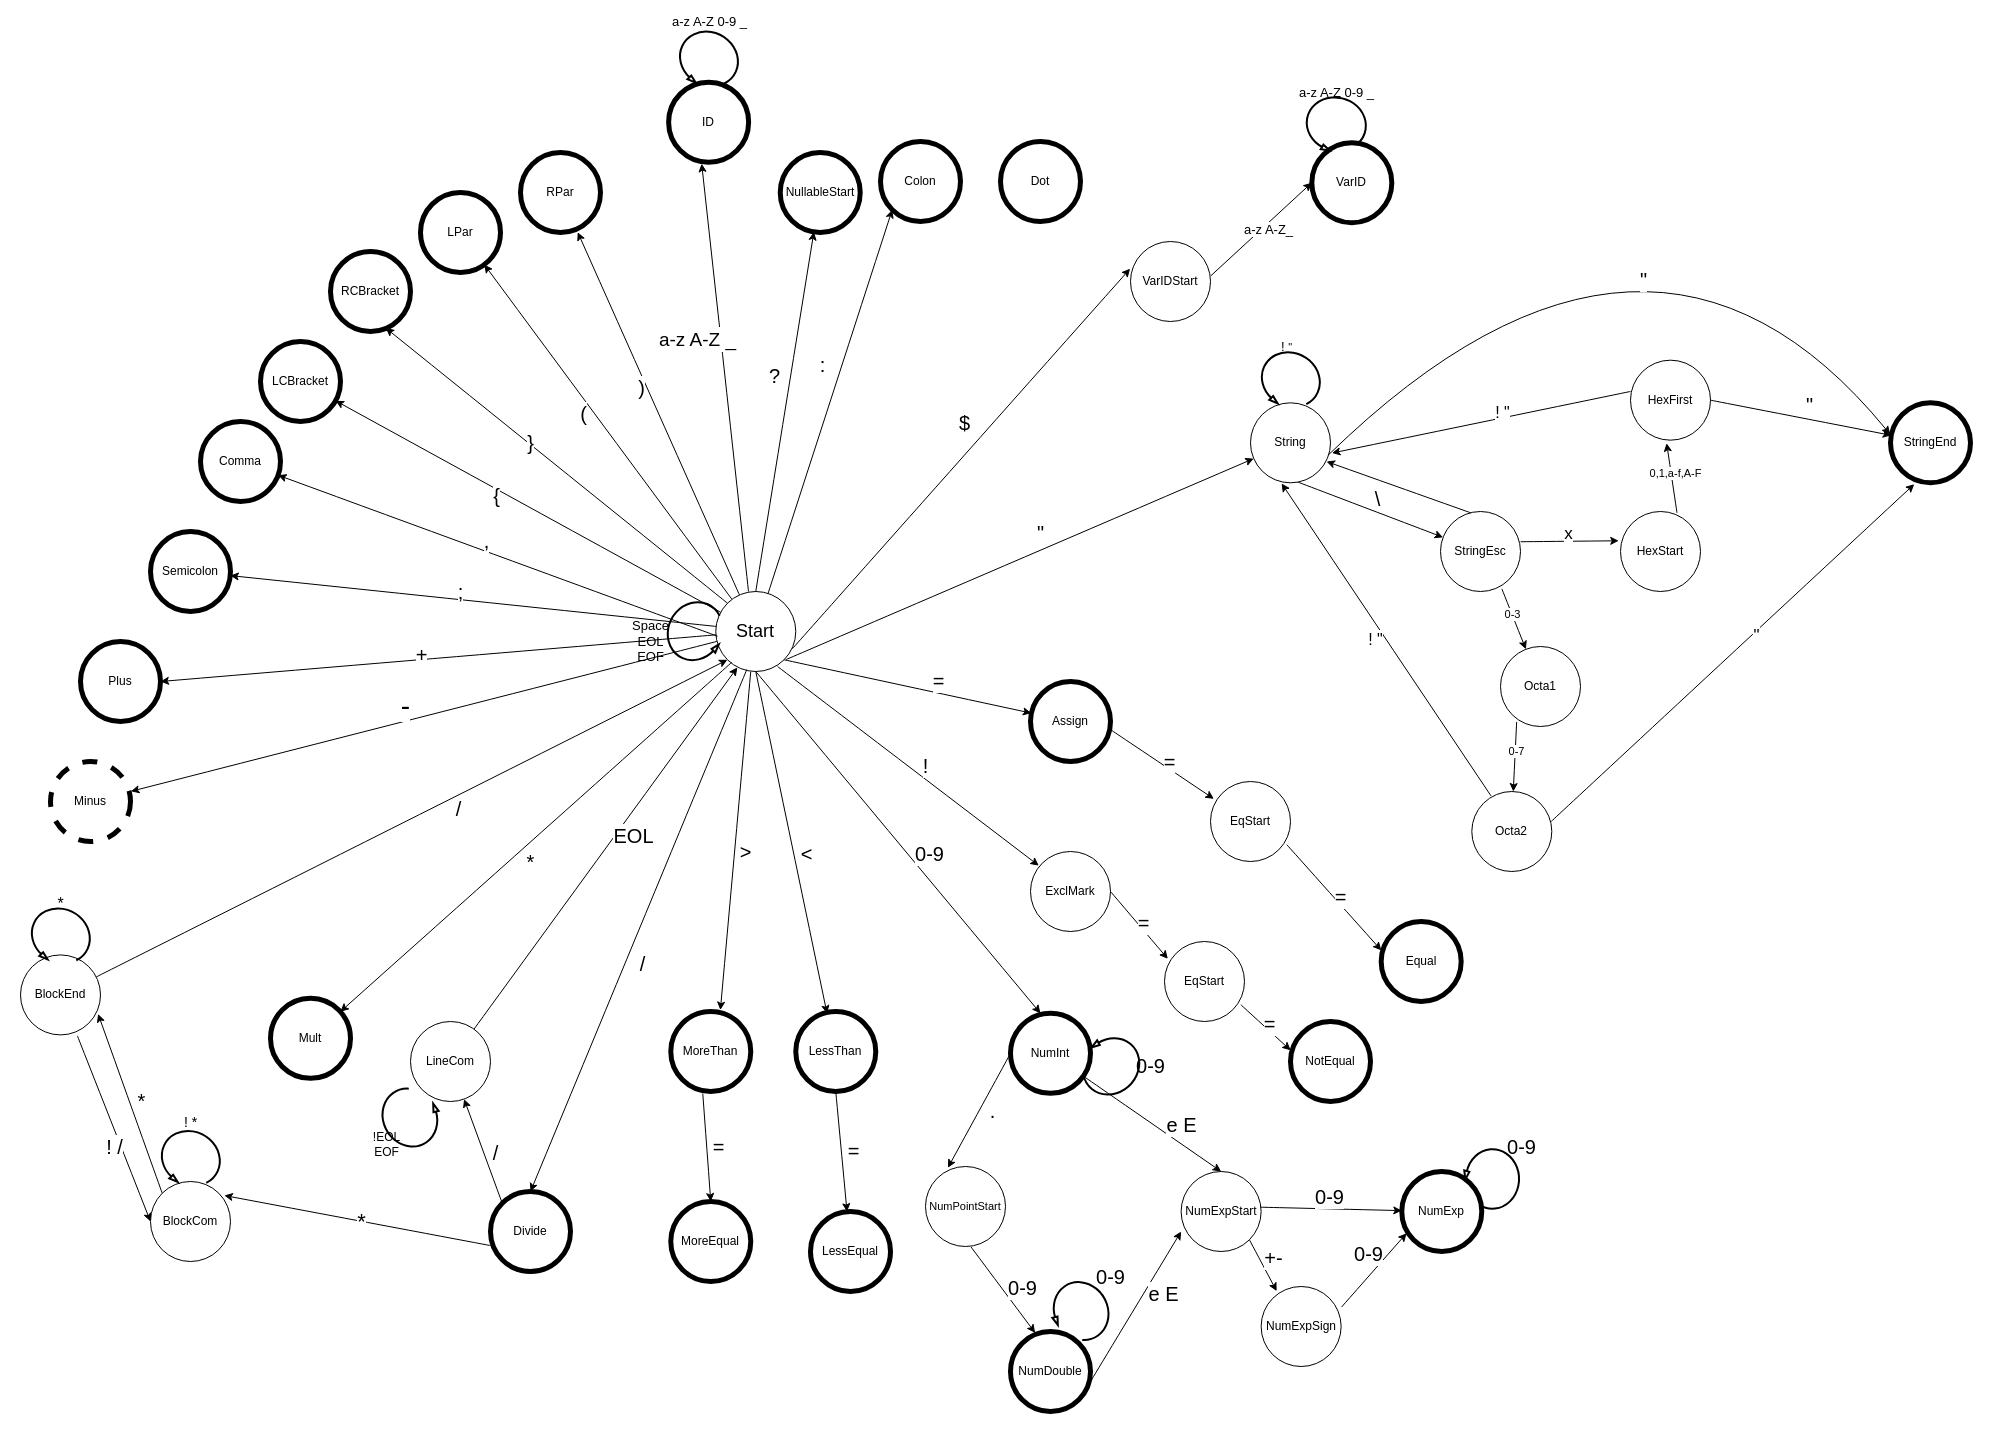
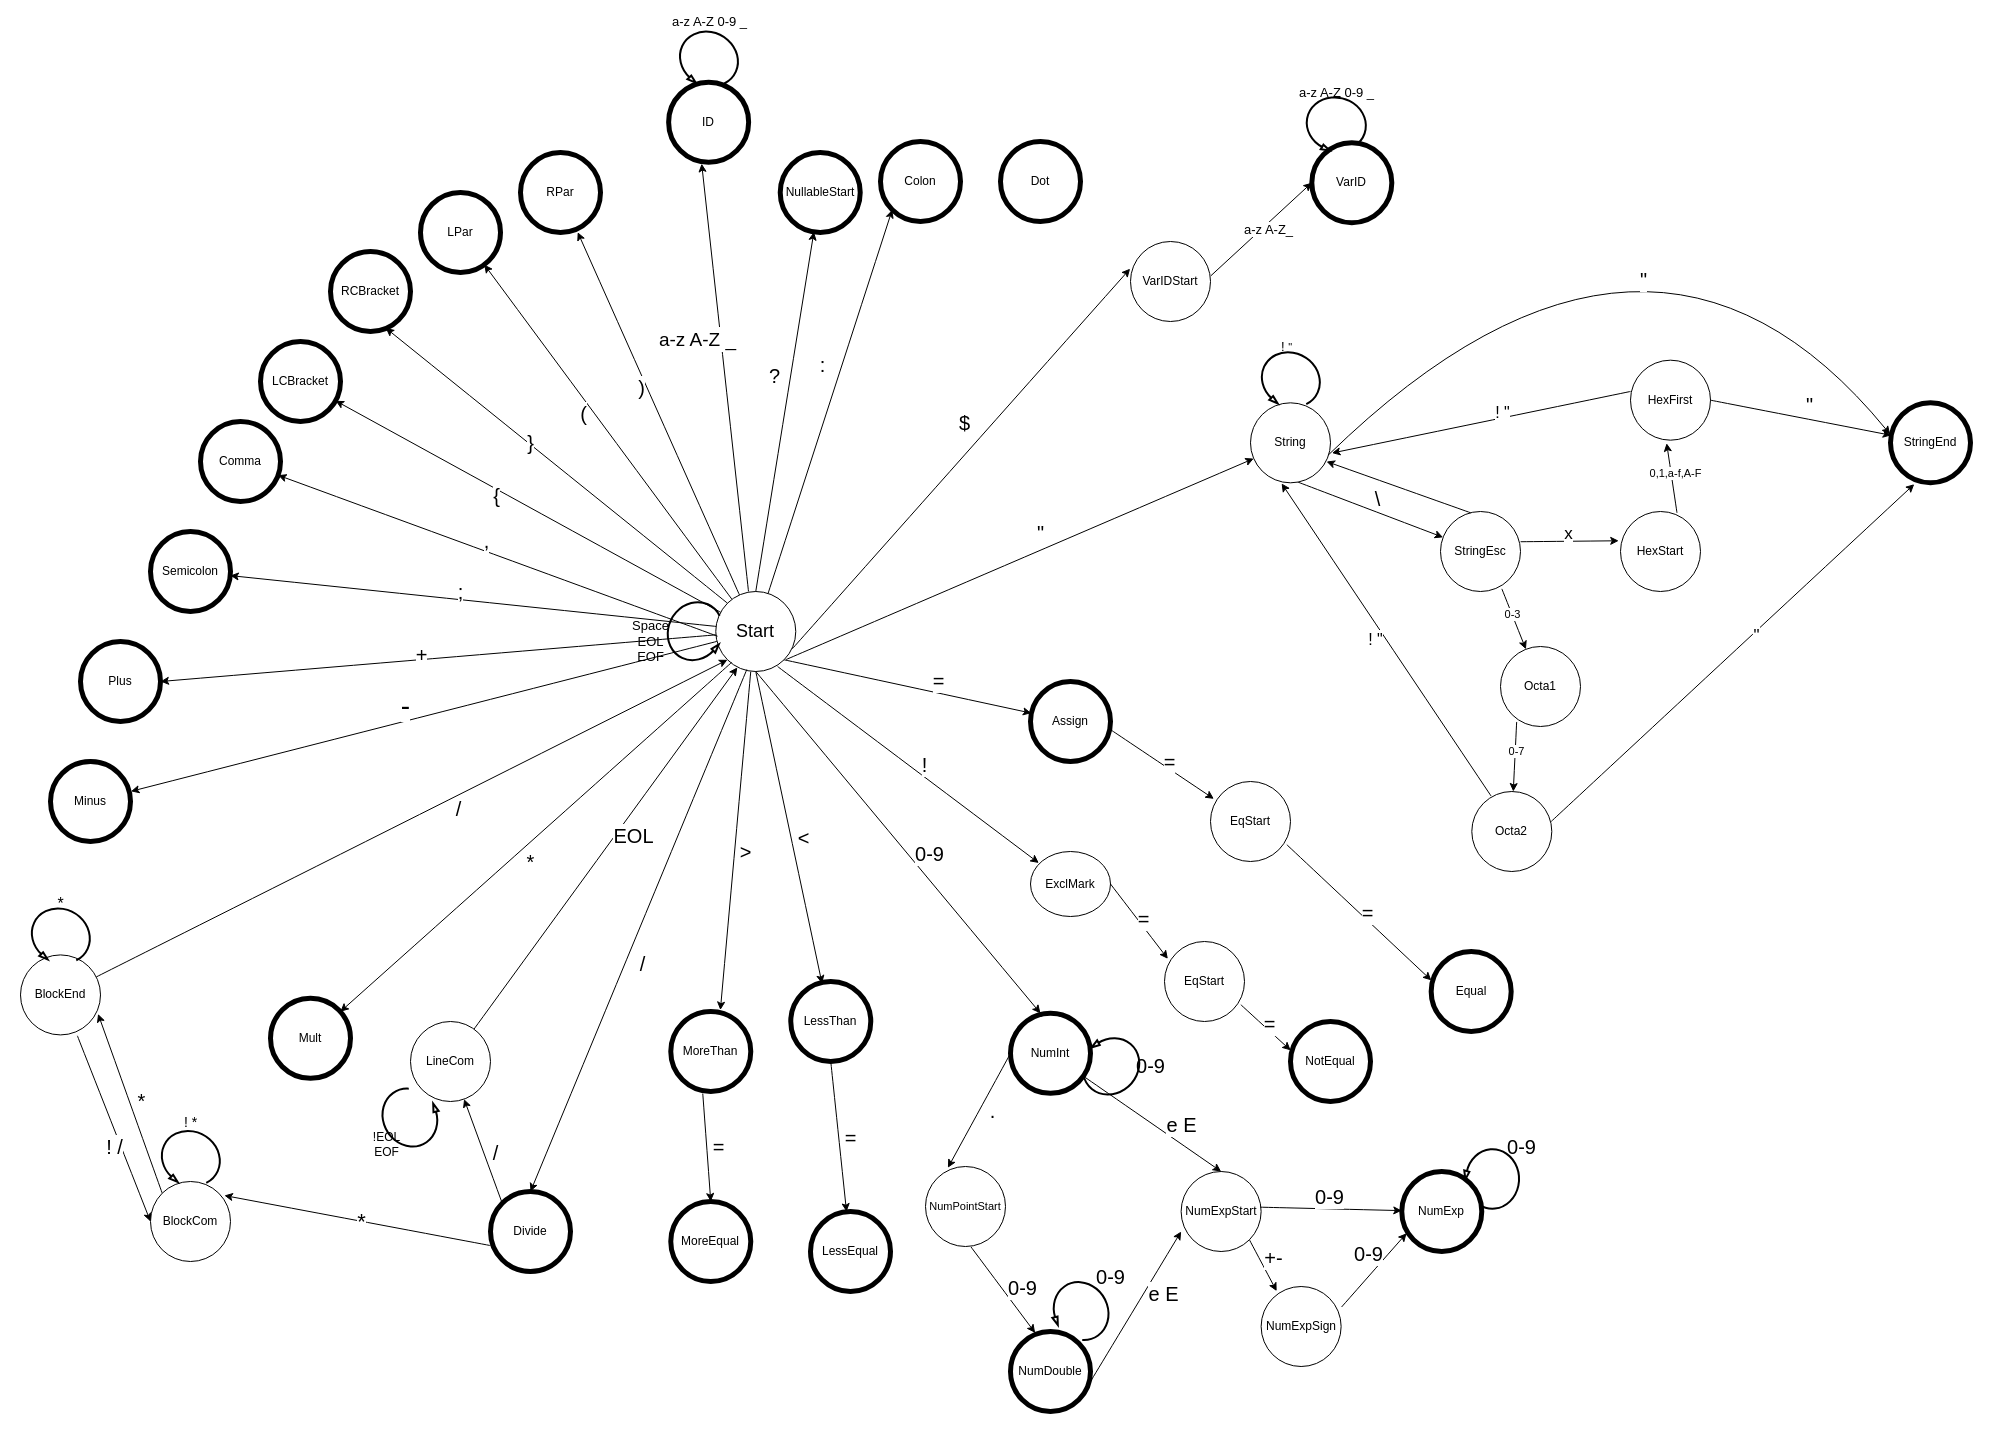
(91, 802) -> (91, 802)
(1071, 892) -> (1071, 884)
(1421, 962) -> (1471, 992)
(836, 1052) -> (831, 1022)
